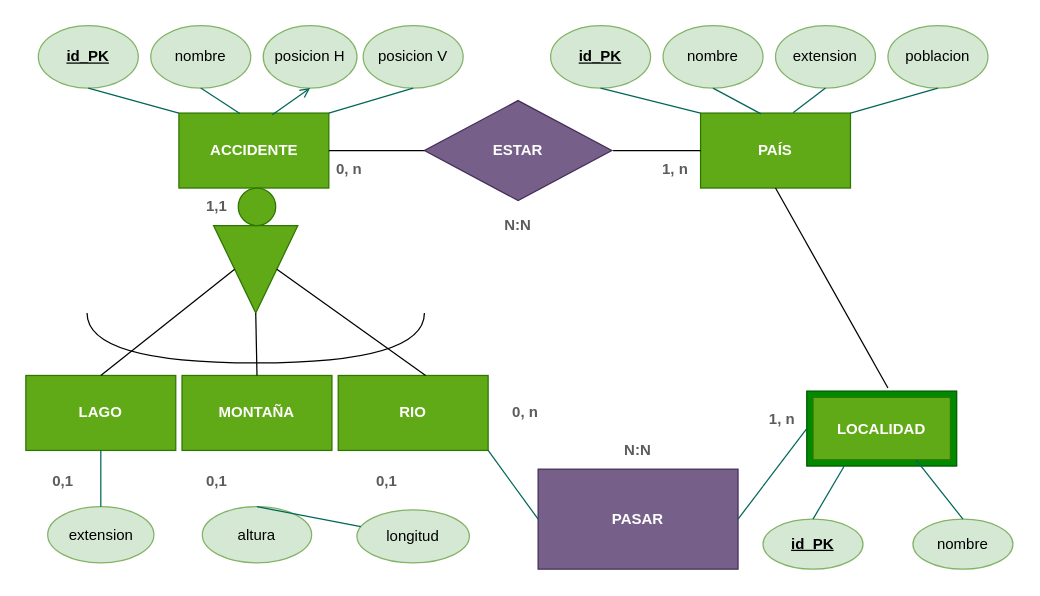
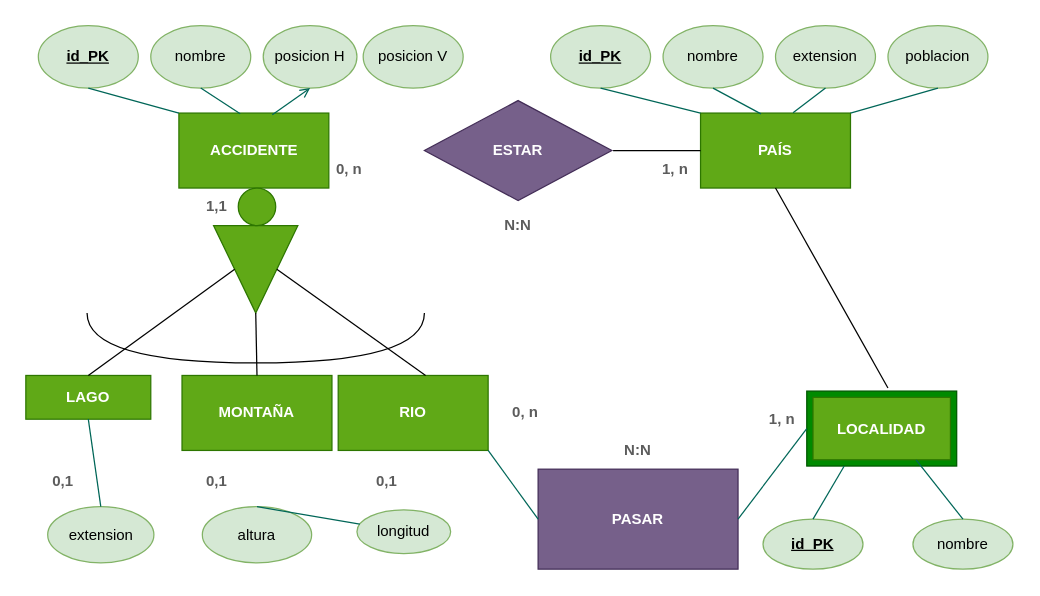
(371, 101) -> none
(376, 151) -> none
(101, 413) -> (88, 398)
(413, 537) -> (404, 532)
